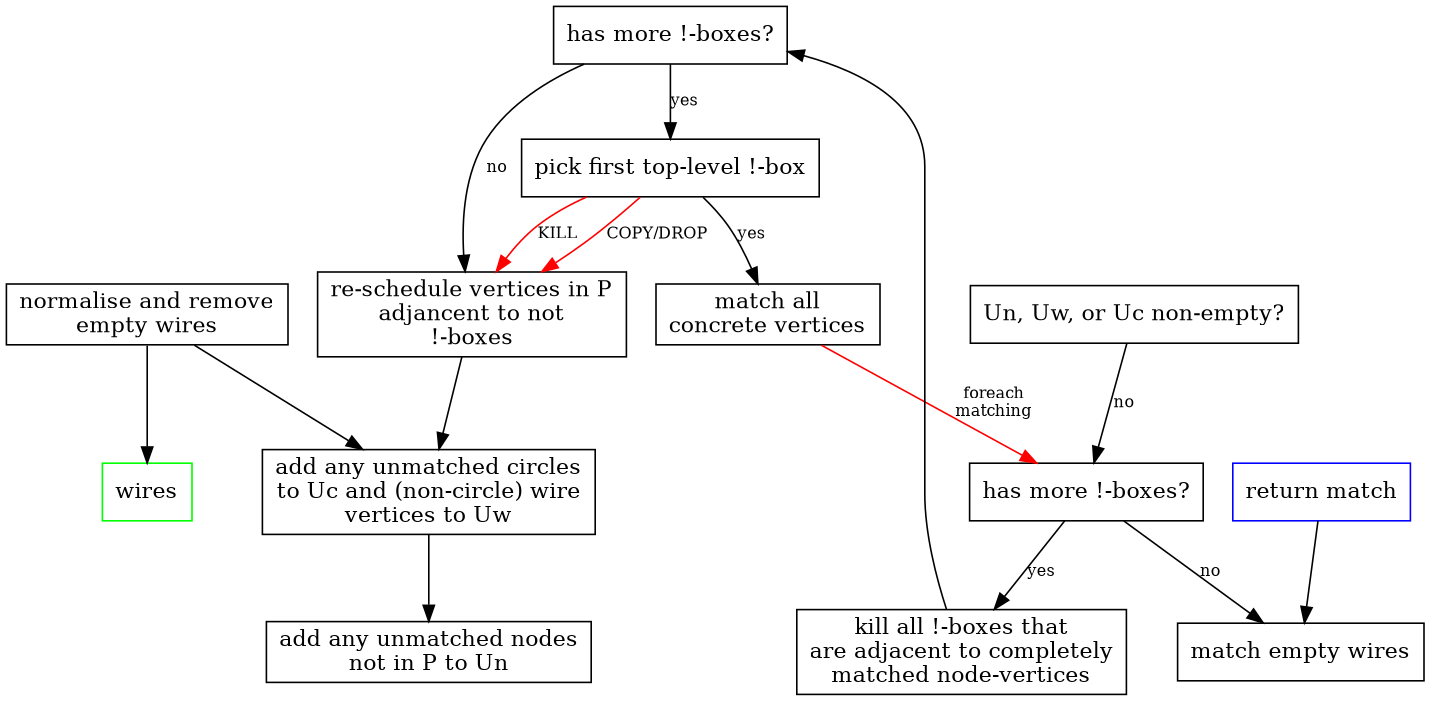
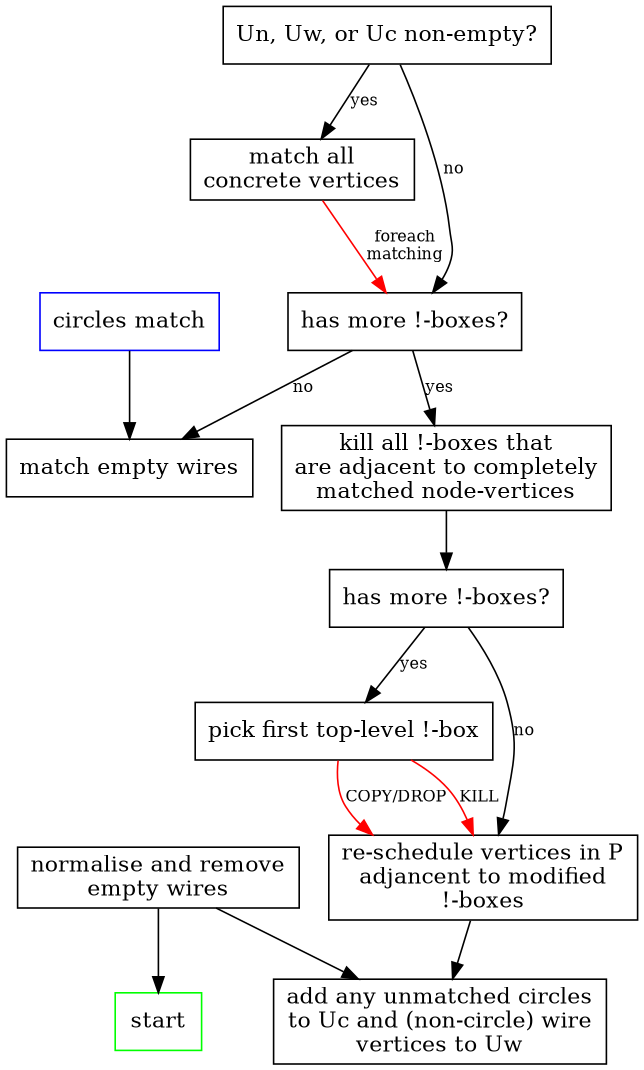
(731, 230) -> (350, 95)
(472, 314) -> (483, 878)
(147, 492) -> (158, 1022)
(1322, 492) -> (130, 322)
(429, 652) -> none
